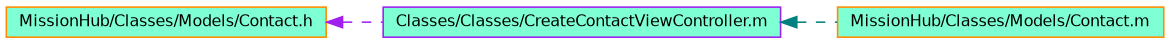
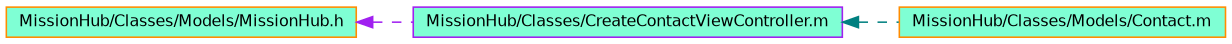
(166, 22) -> (181, 22)
(582, 22) -> (628, 22)
